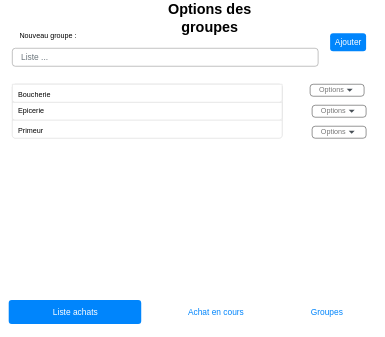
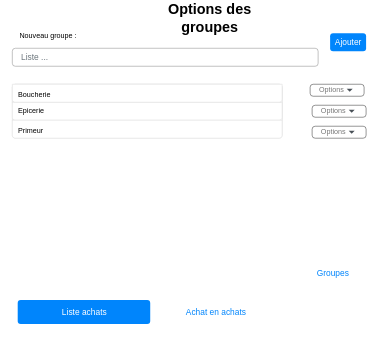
(75, 312) -> (84, 312)
(327, 312) -> (333, 273)
(216, 313) -> (216, 313)
